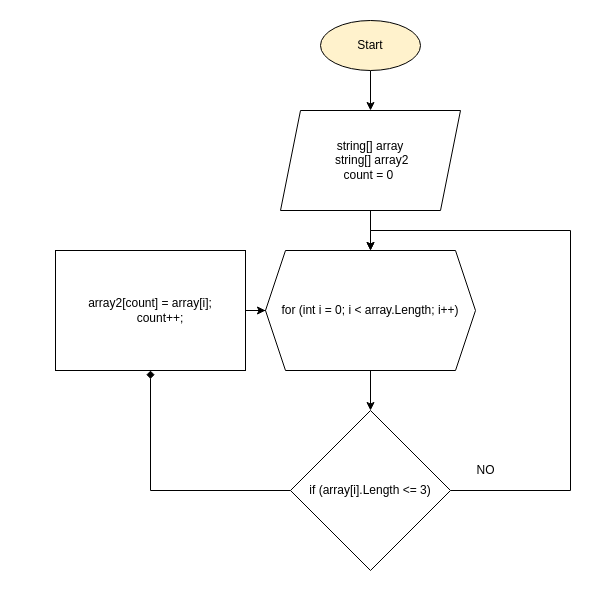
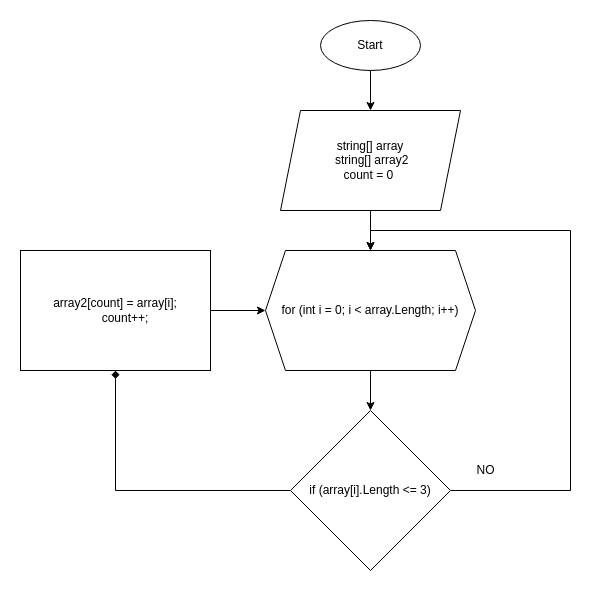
(371, 46) -> (371, 46)
(151, 311) -> (116, 311)
